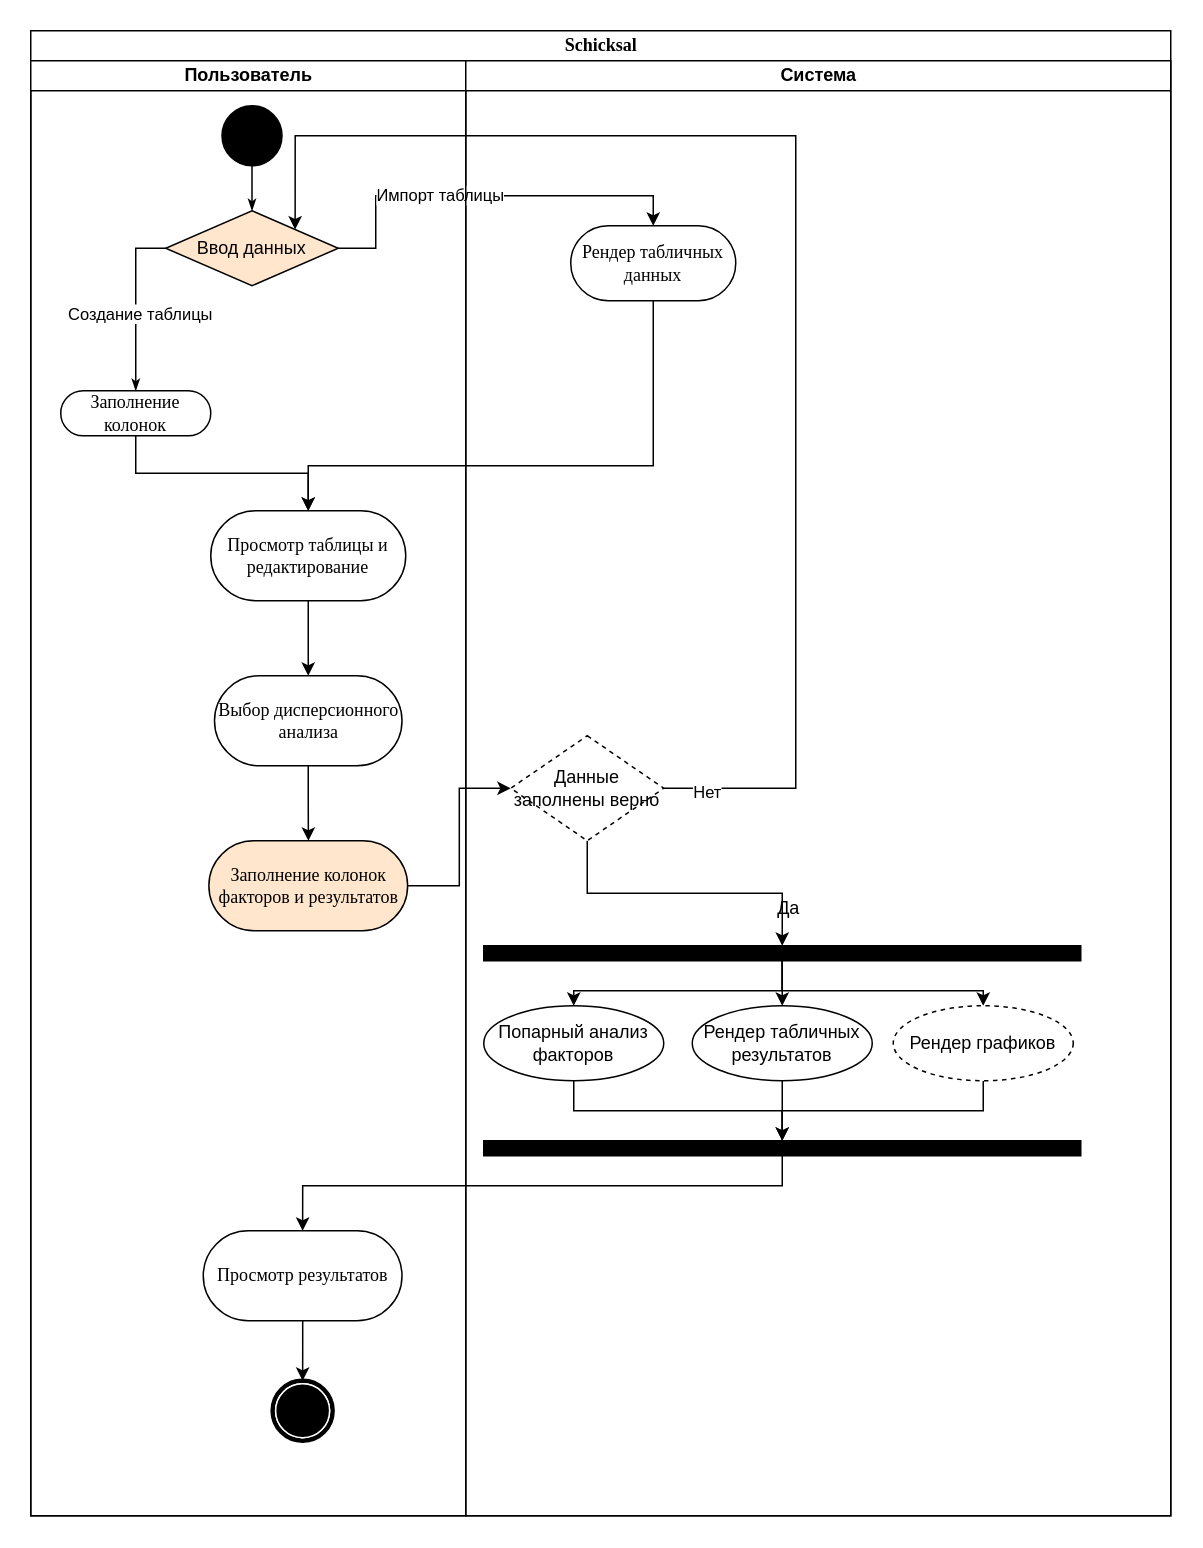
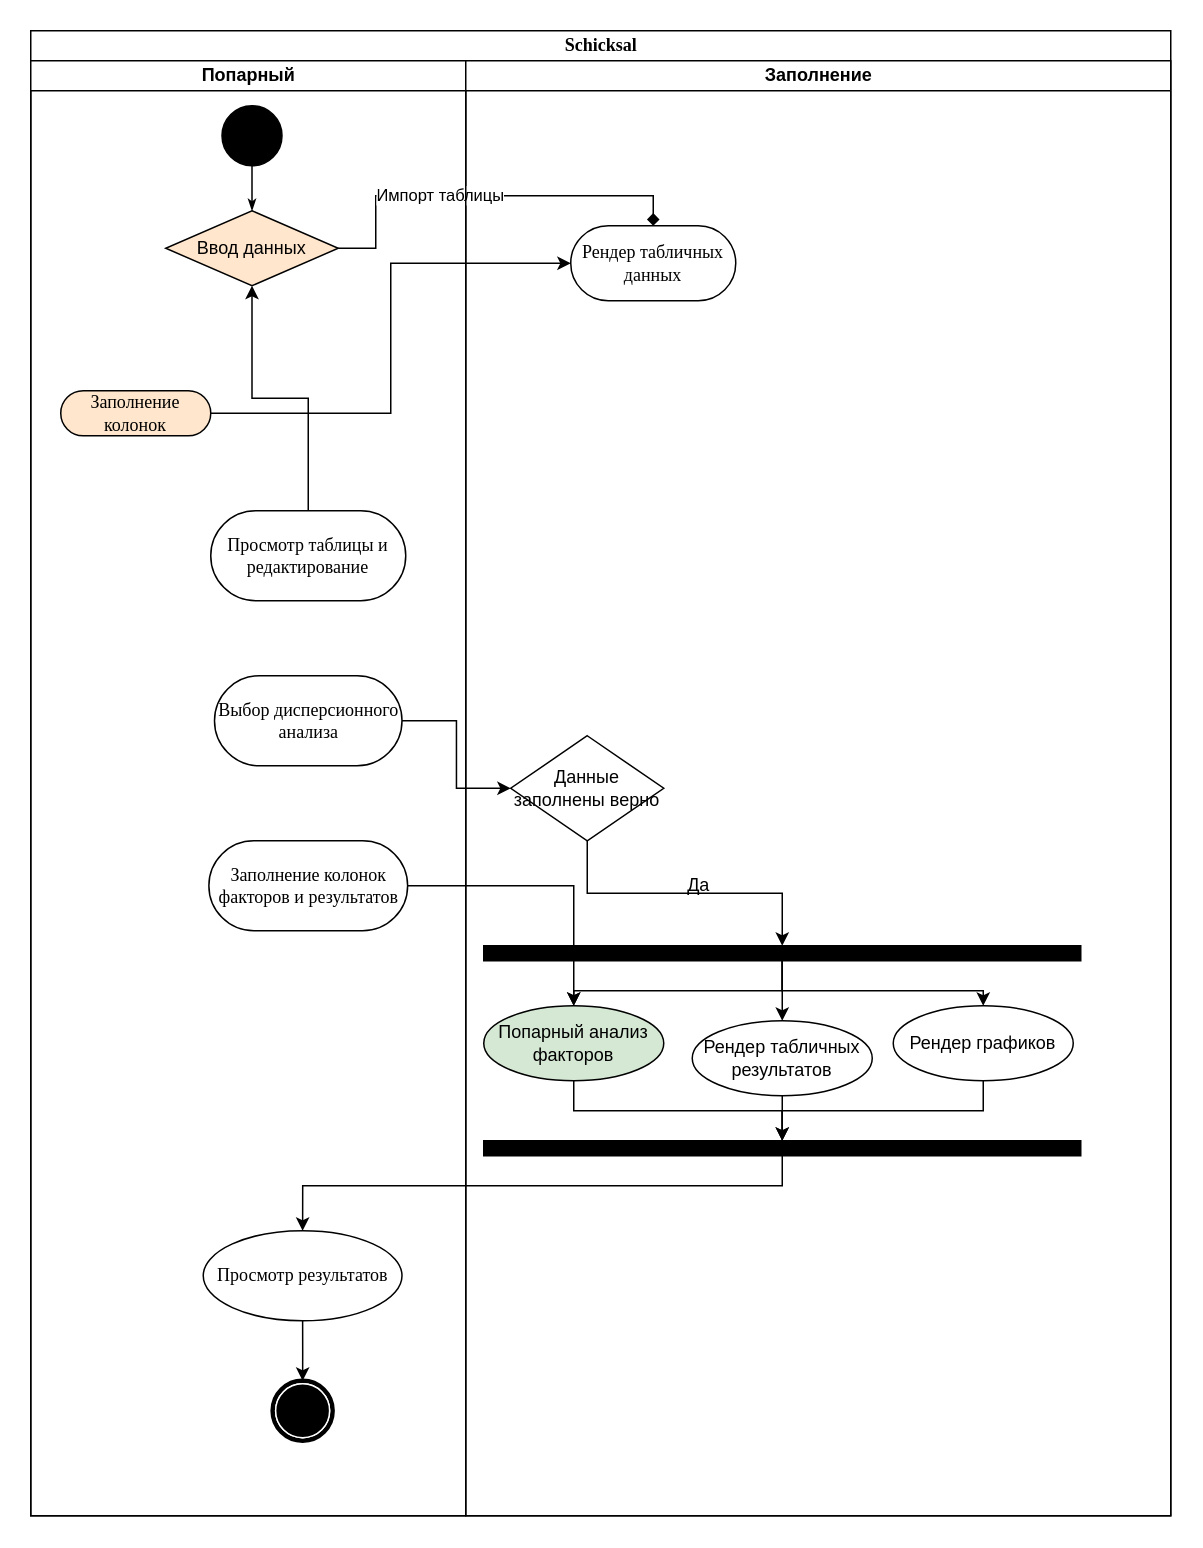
(249, 76) -> (249, 76)
(819, 76) -> (819, 76)
(653, 214) -> (653, 213)
(796, 236) -> none
(136, 300) -> none
(136, 413) -> (136, 413)
(564, 466) -> none
(202, 473) -> (391, 343)
(308, 633) -> (261, 398)
(587, 788) -> (587, 788)
(308, 798) -> (456, 727)
(459, 840) -> (545, 886)
(308, 886) -> (308, 886)
(788, 908) -> (698, 886)
(574, 1043) -> (574, 1043)
(782, 1043) -> (782, 1058)
(983, 1043) -> (983, 1043)
(303, 1276) -> (303, 1276)
